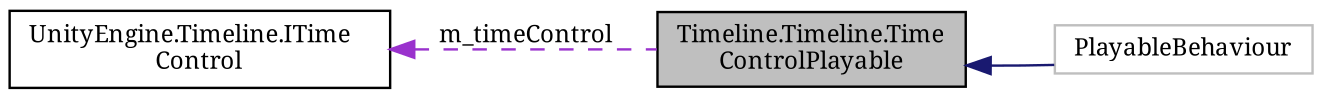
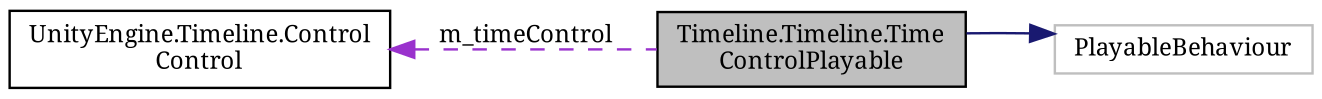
(200, 49) -> (200, 49)
(1022, 65) -> (998, 33)
